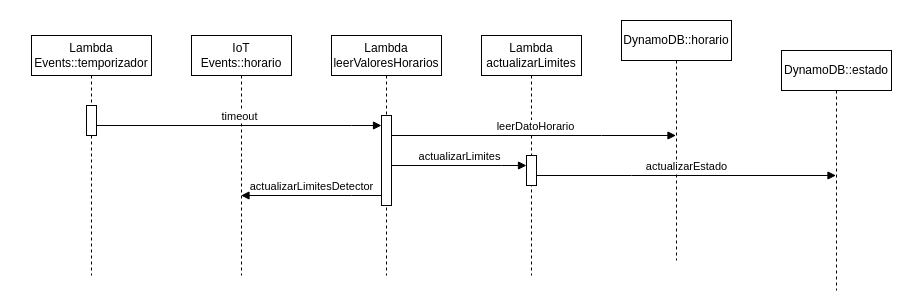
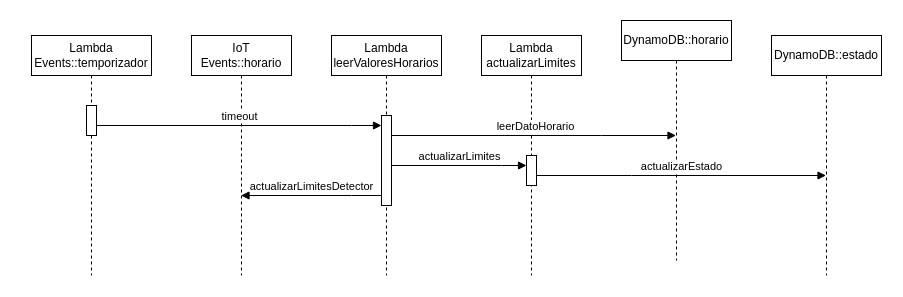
(837, 171) -> (827, 156)
